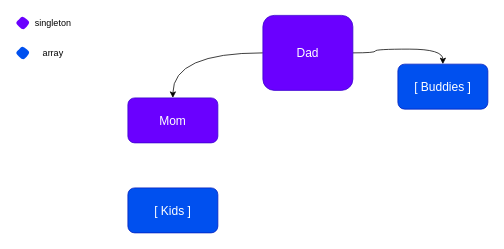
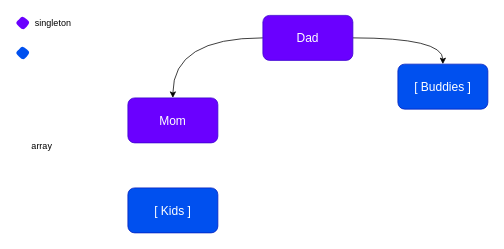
(53, 53) -> (42, 147)
(308, 53) -> (308, 38)
